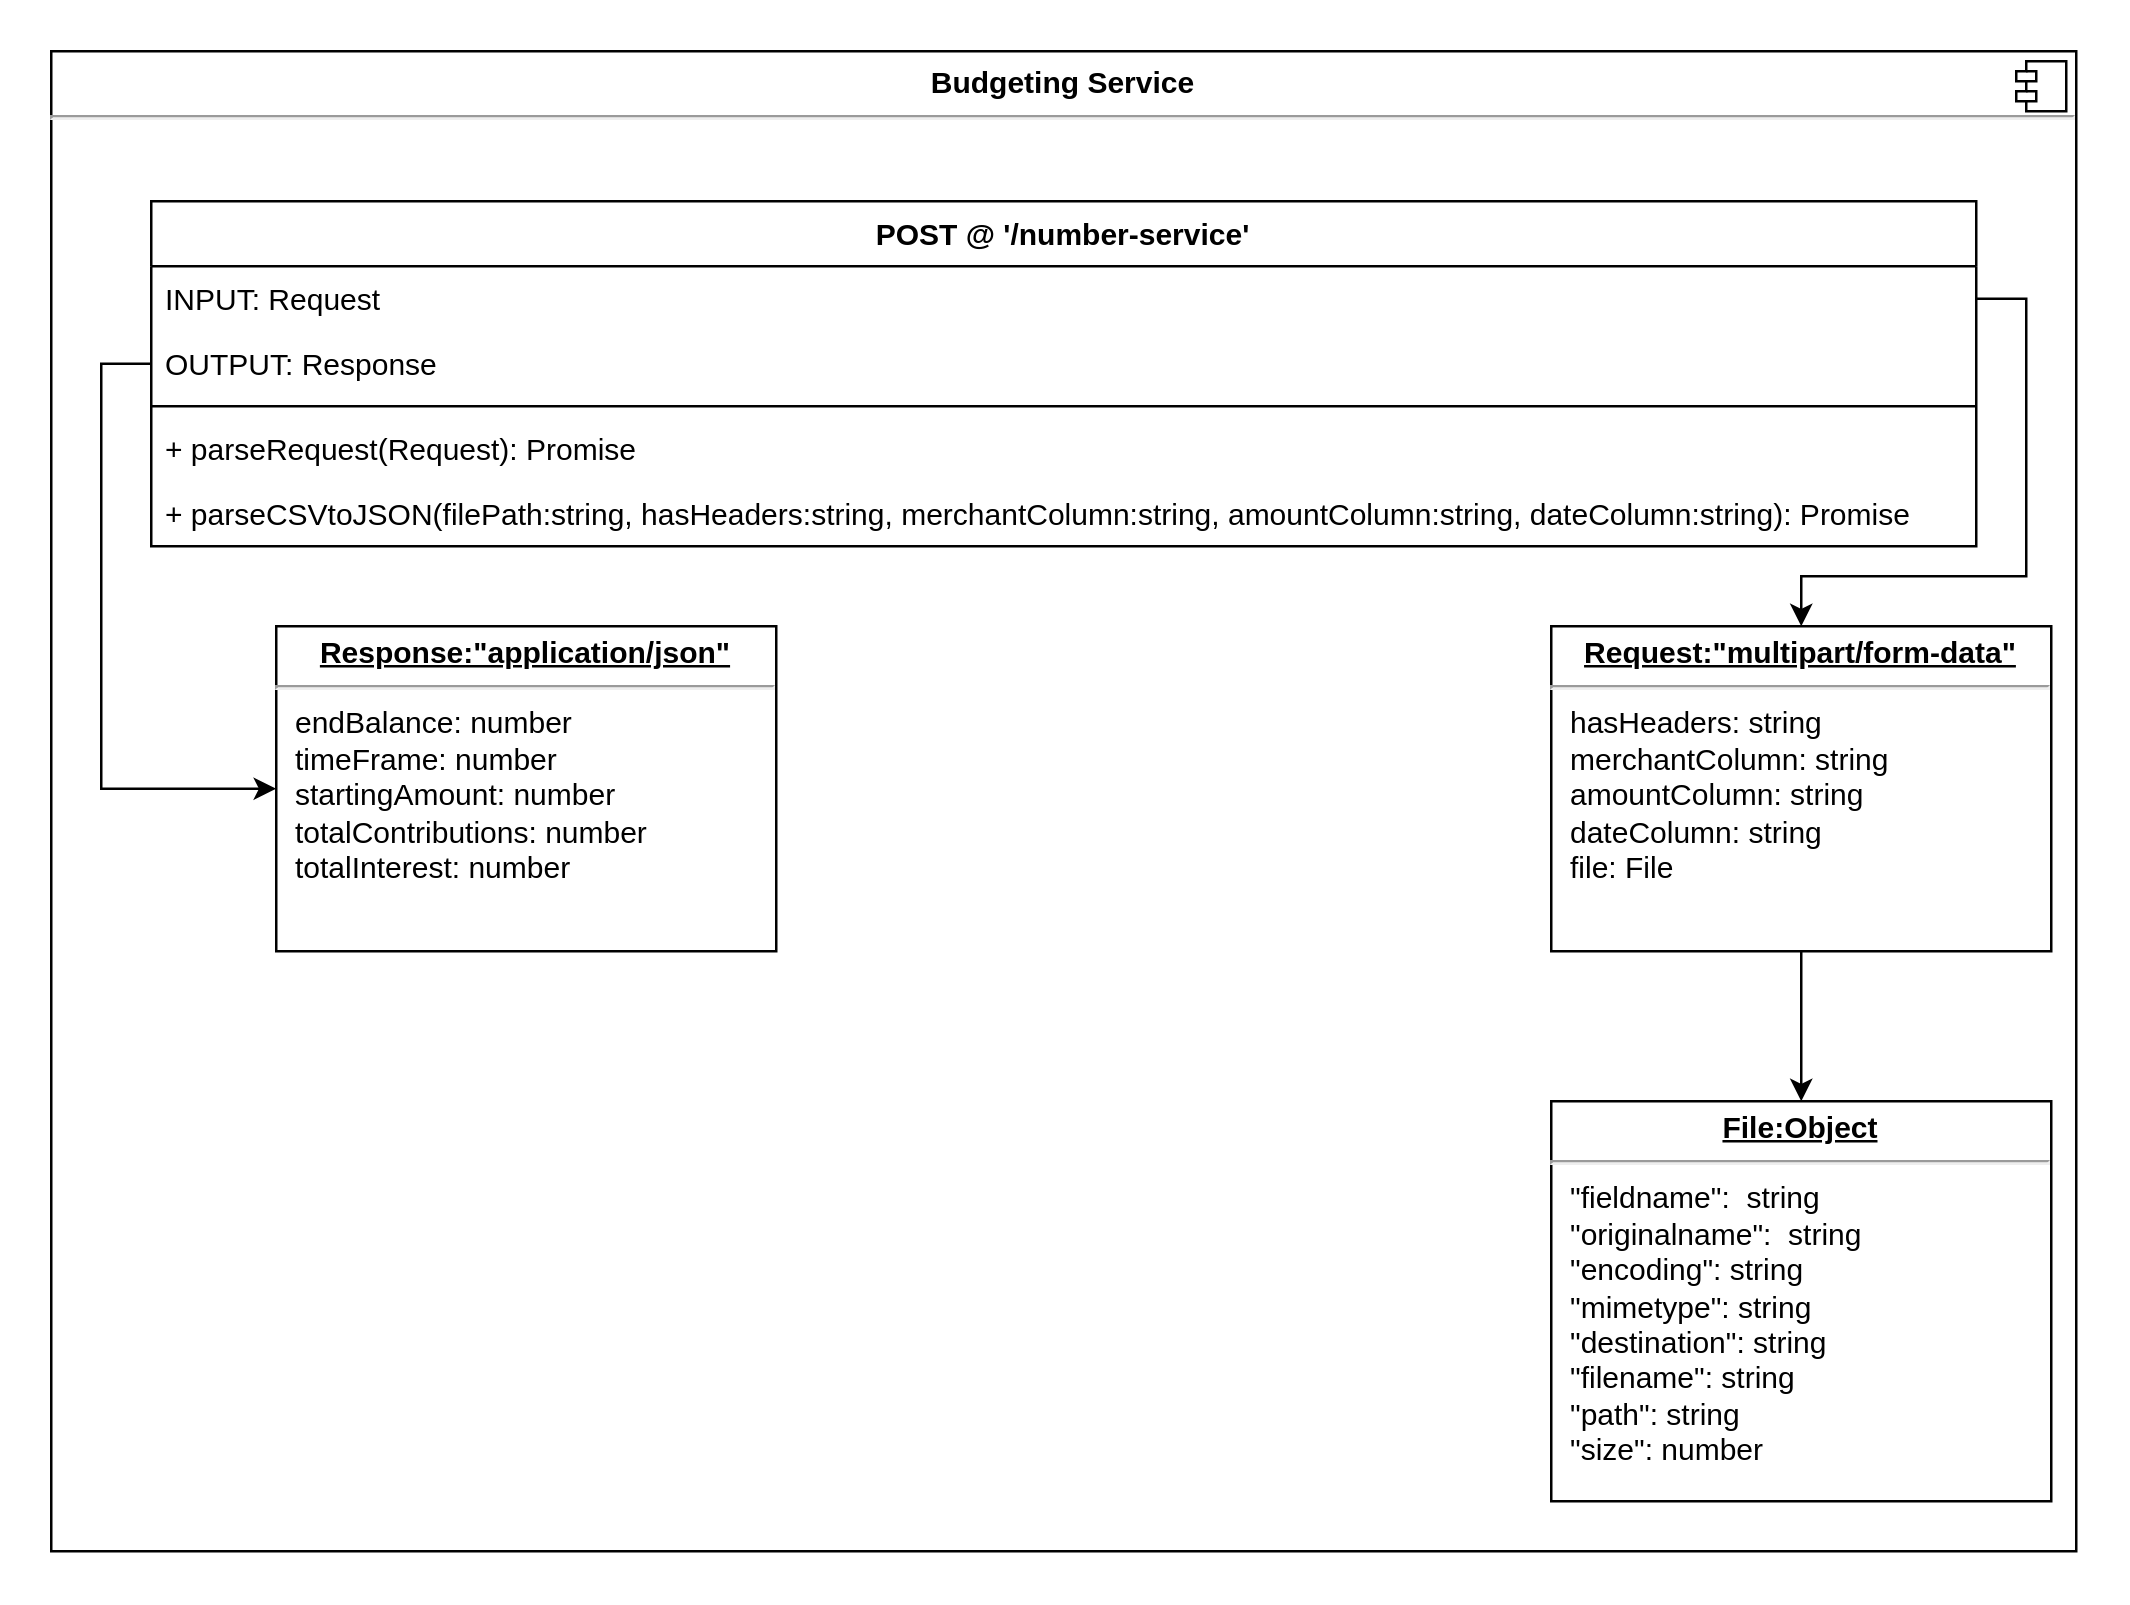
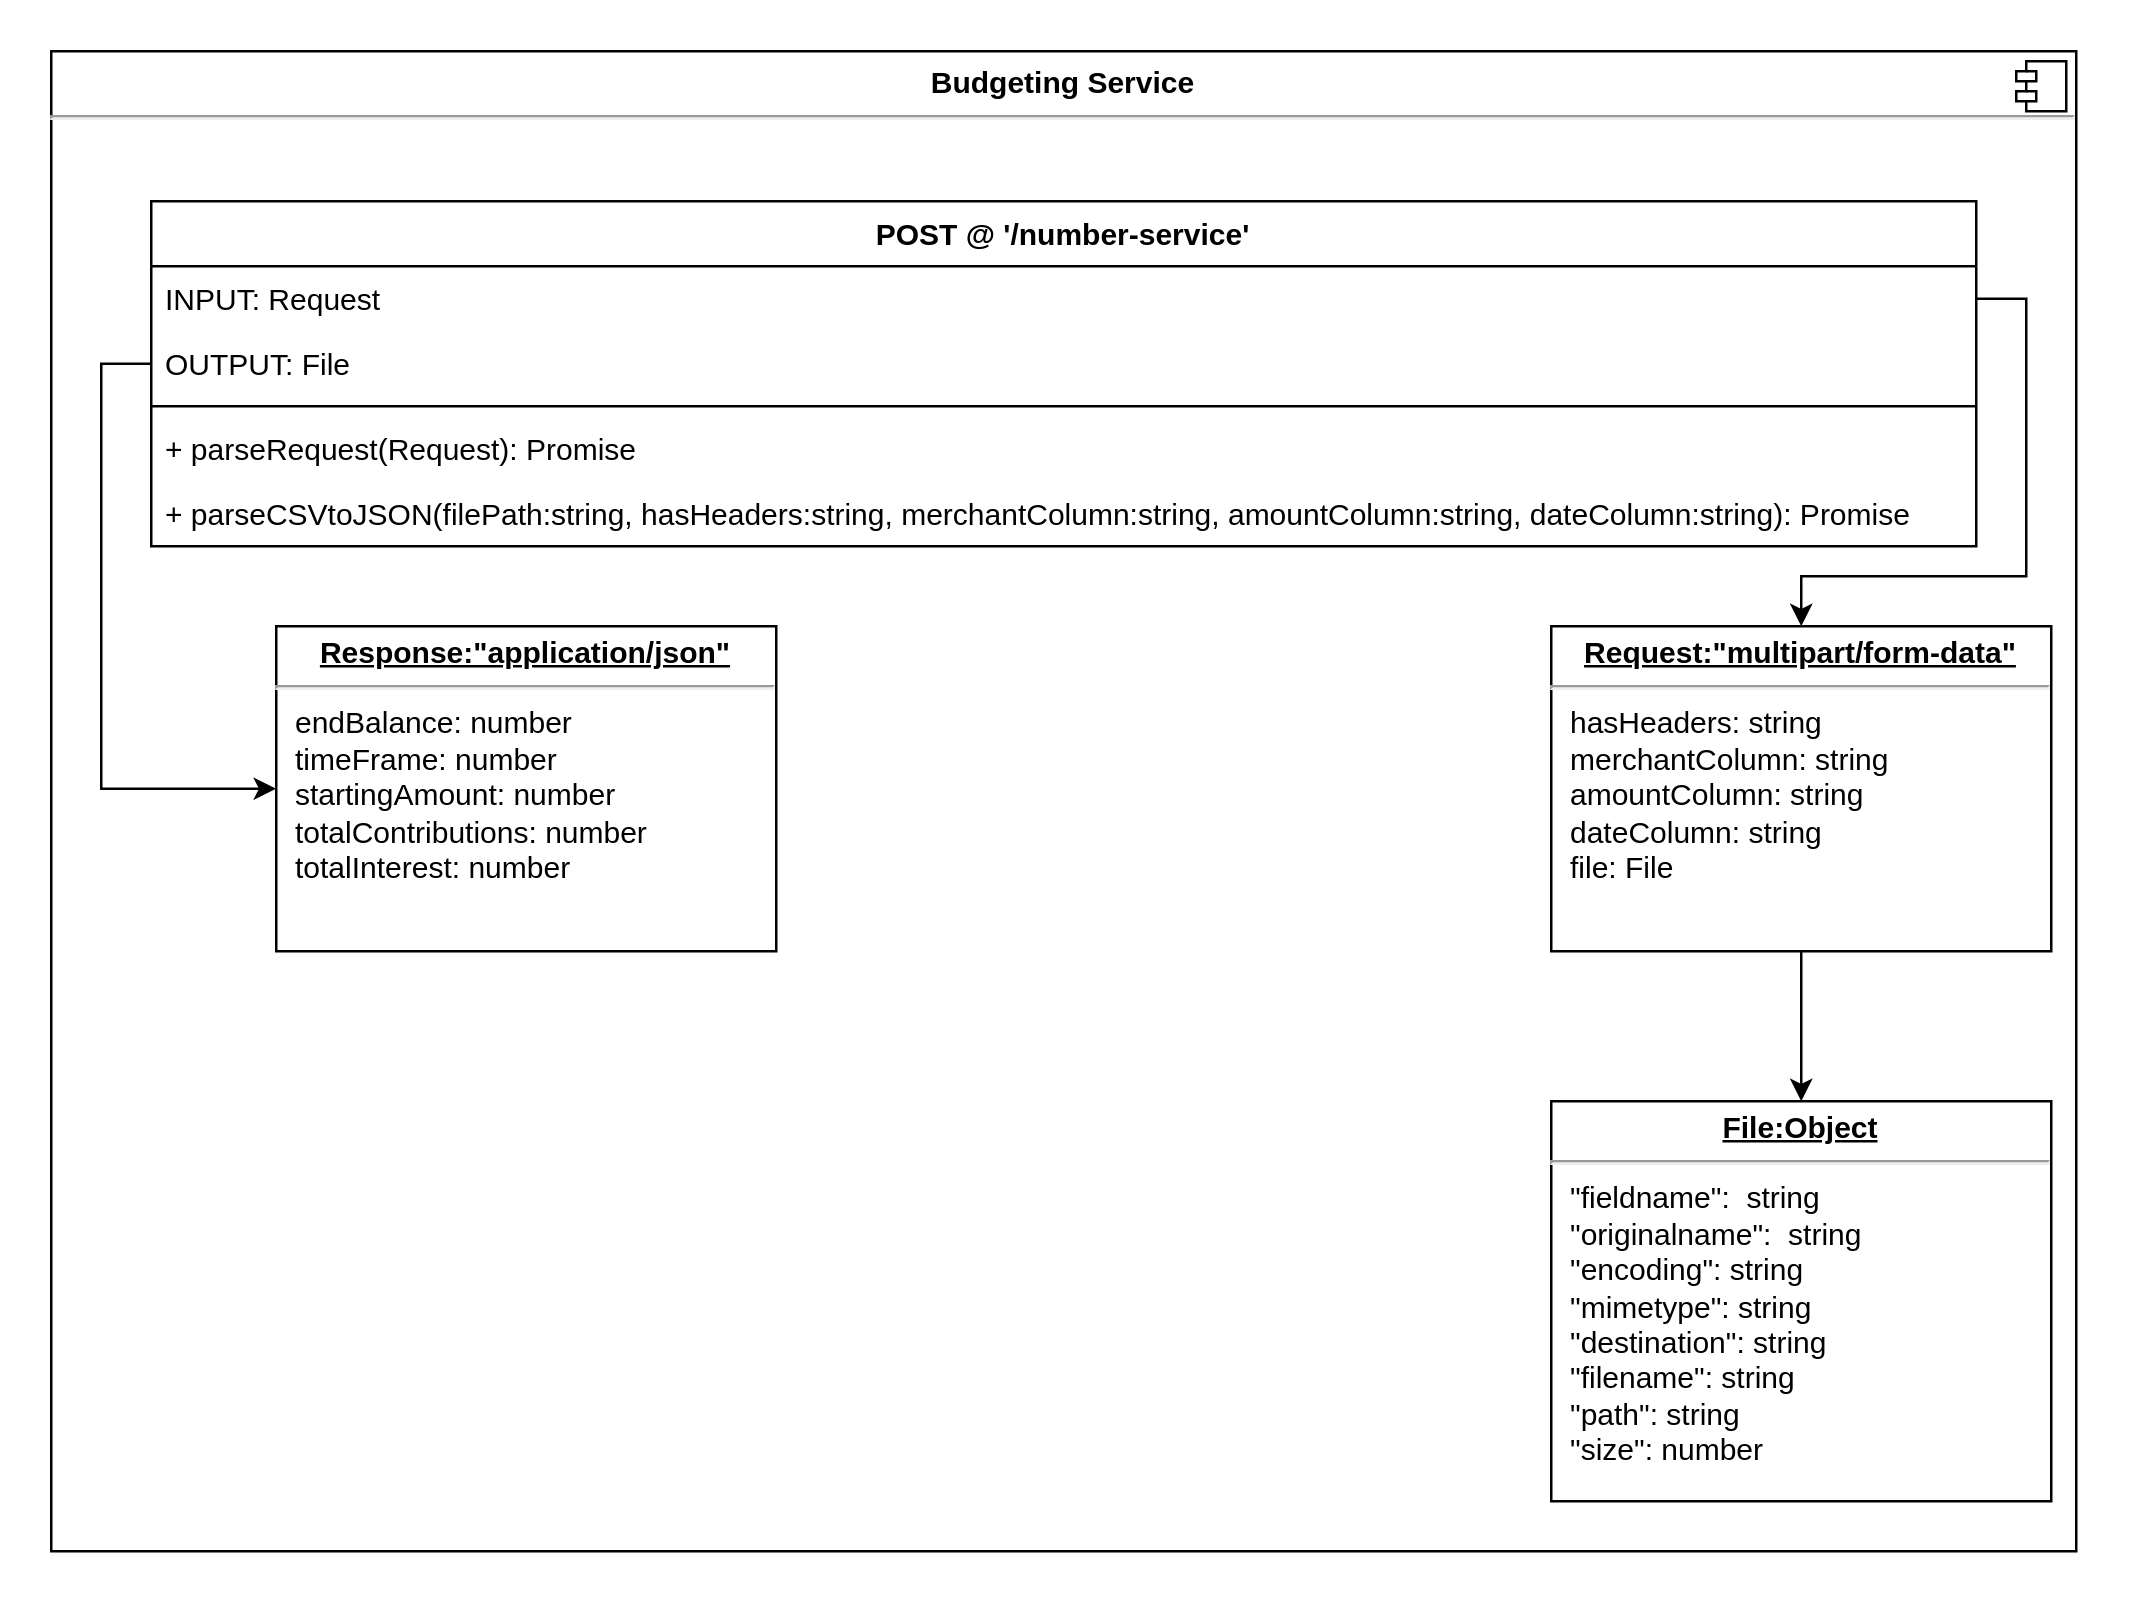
(292, 365) -> (250, 365)
